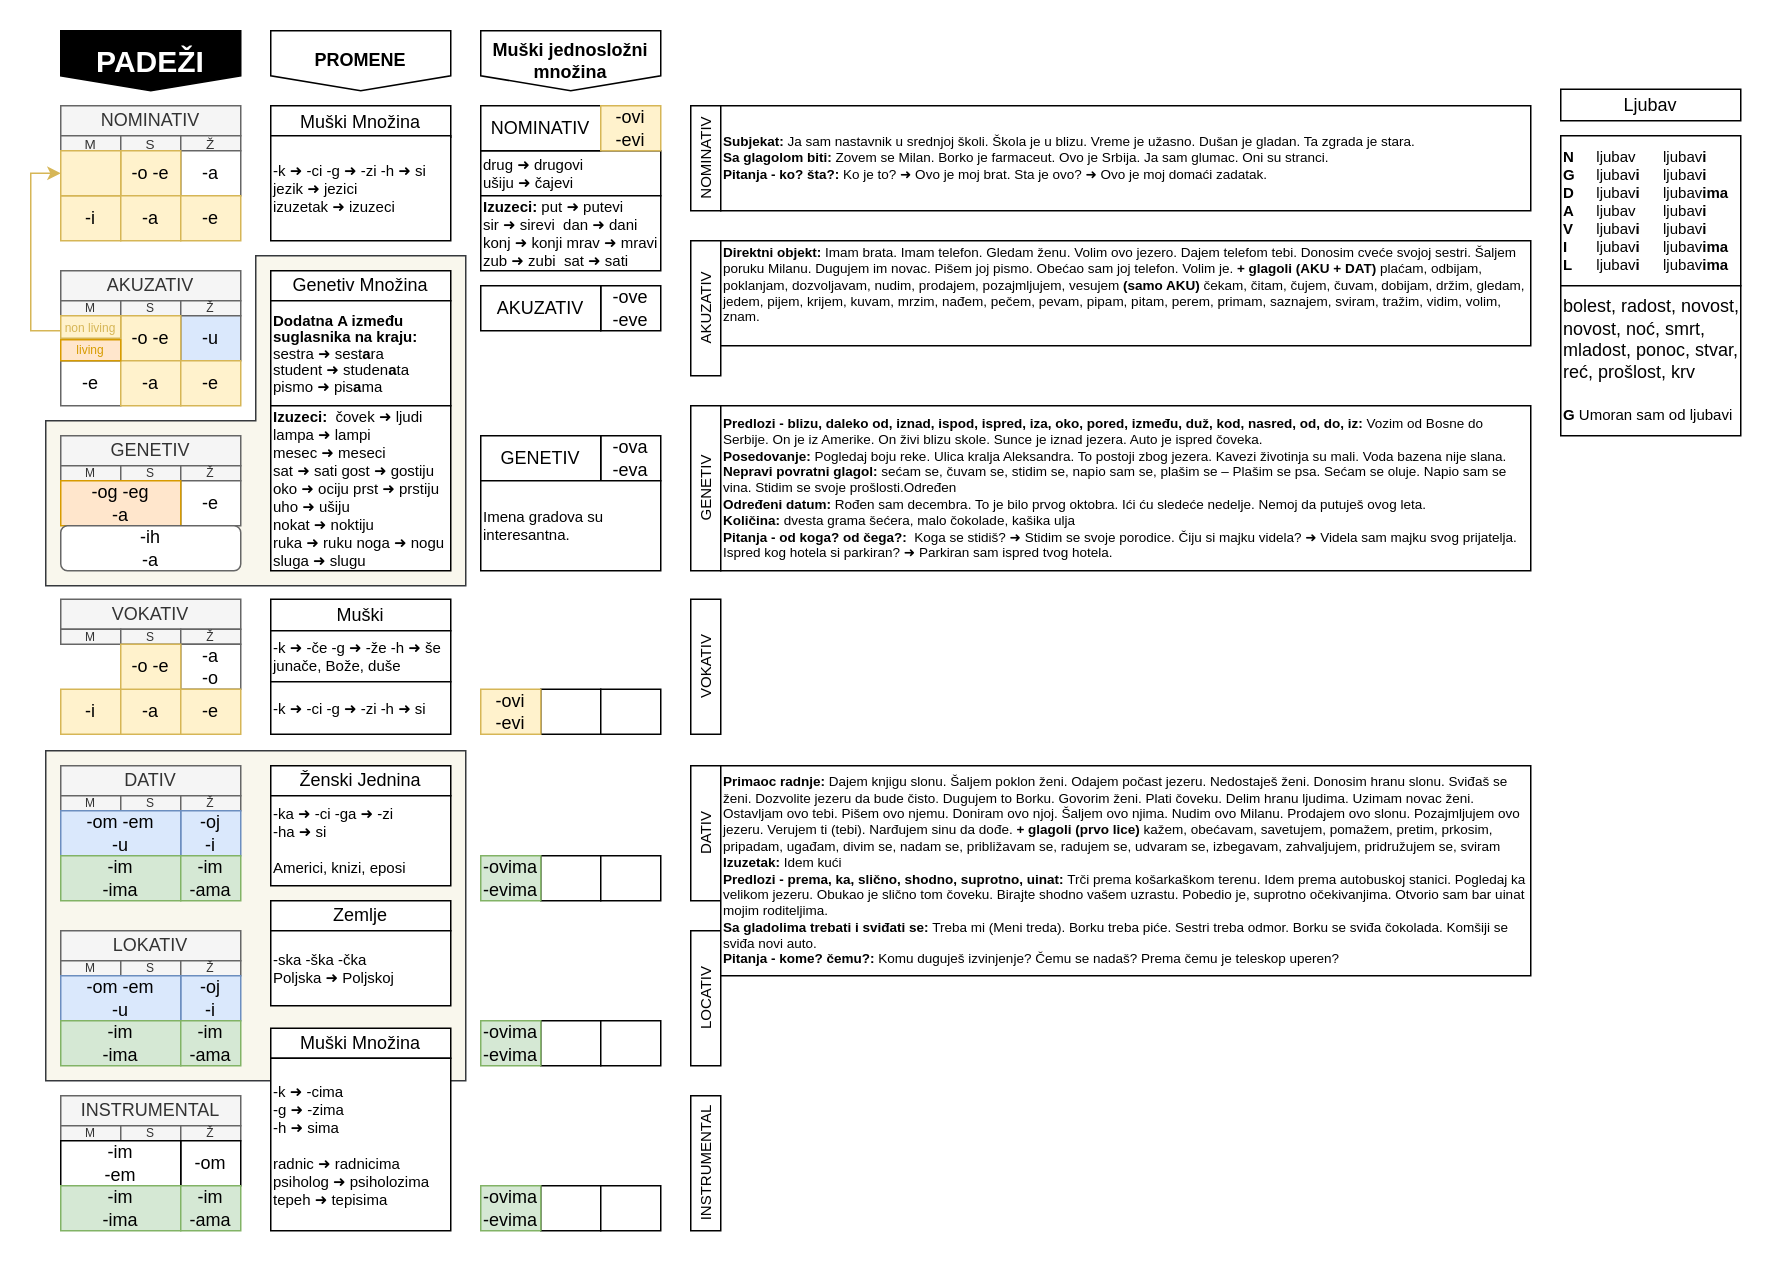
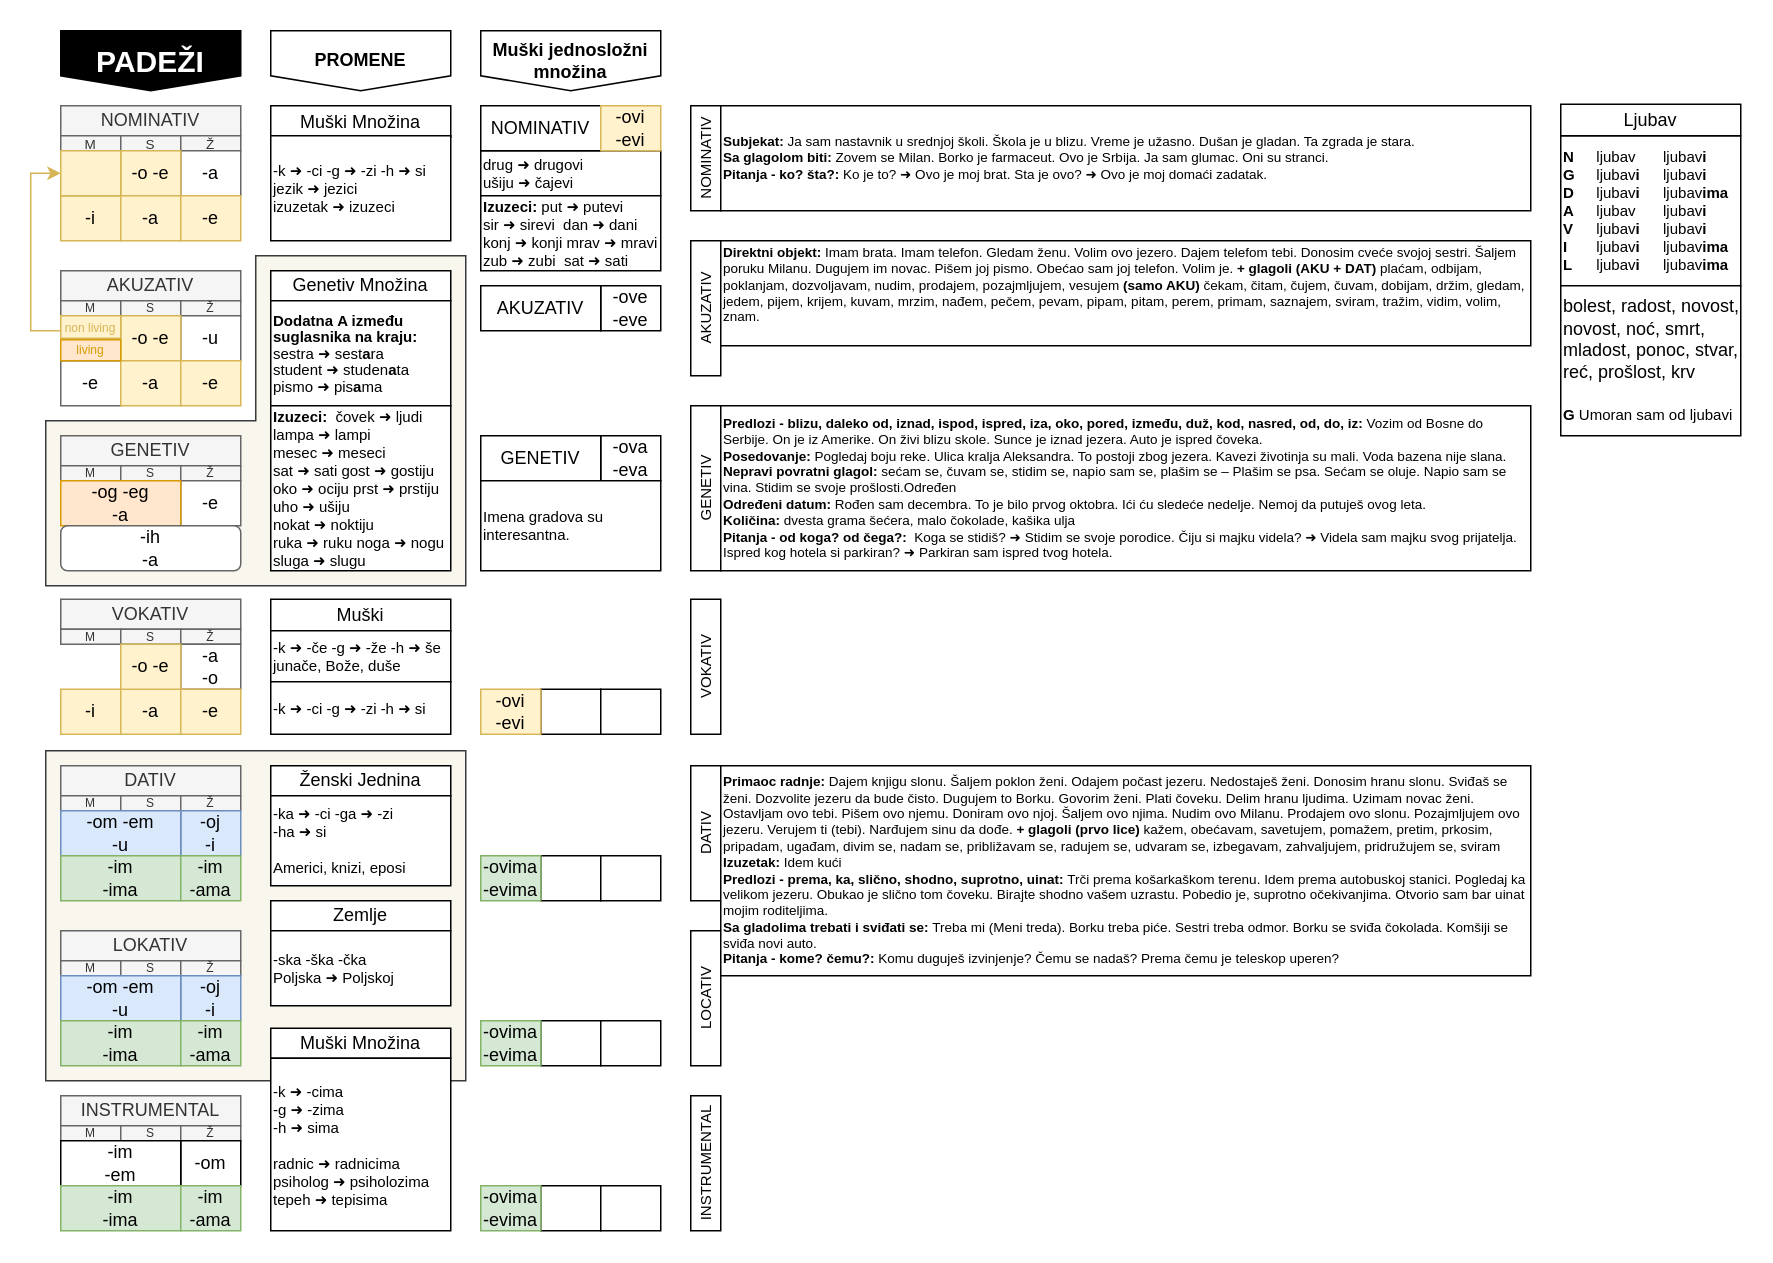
(1651, 105) -> (1651, 120)
(211, 338) -> (211, 338)
